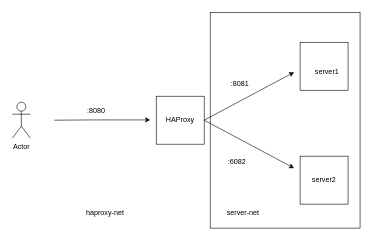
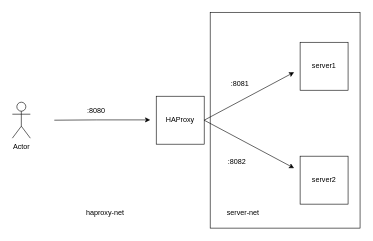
(327, 72) -> (324, 66)
(237, 162) -> (237, 162)
